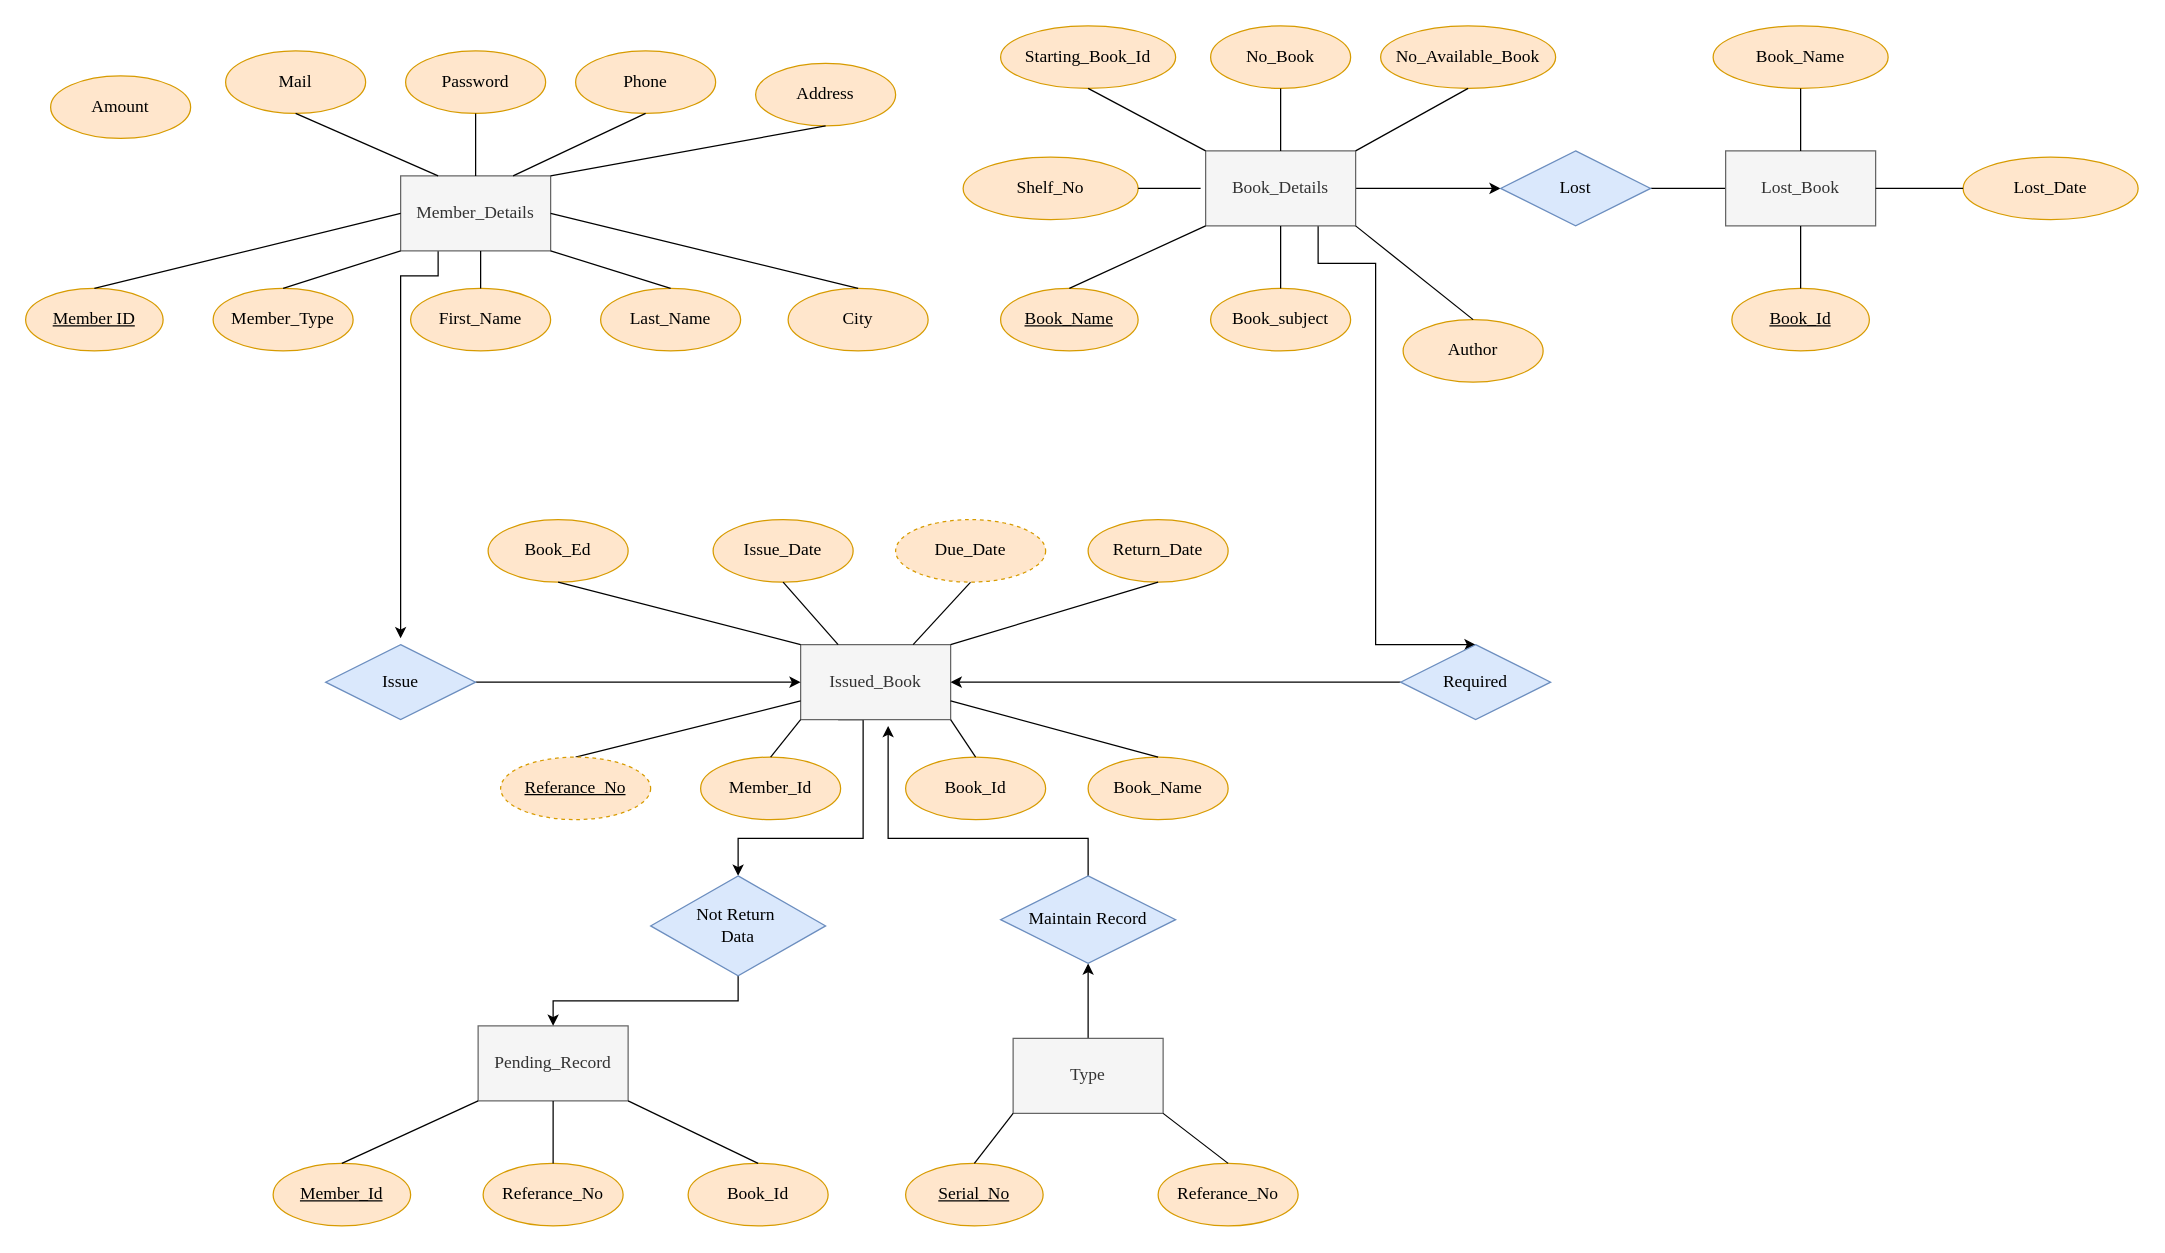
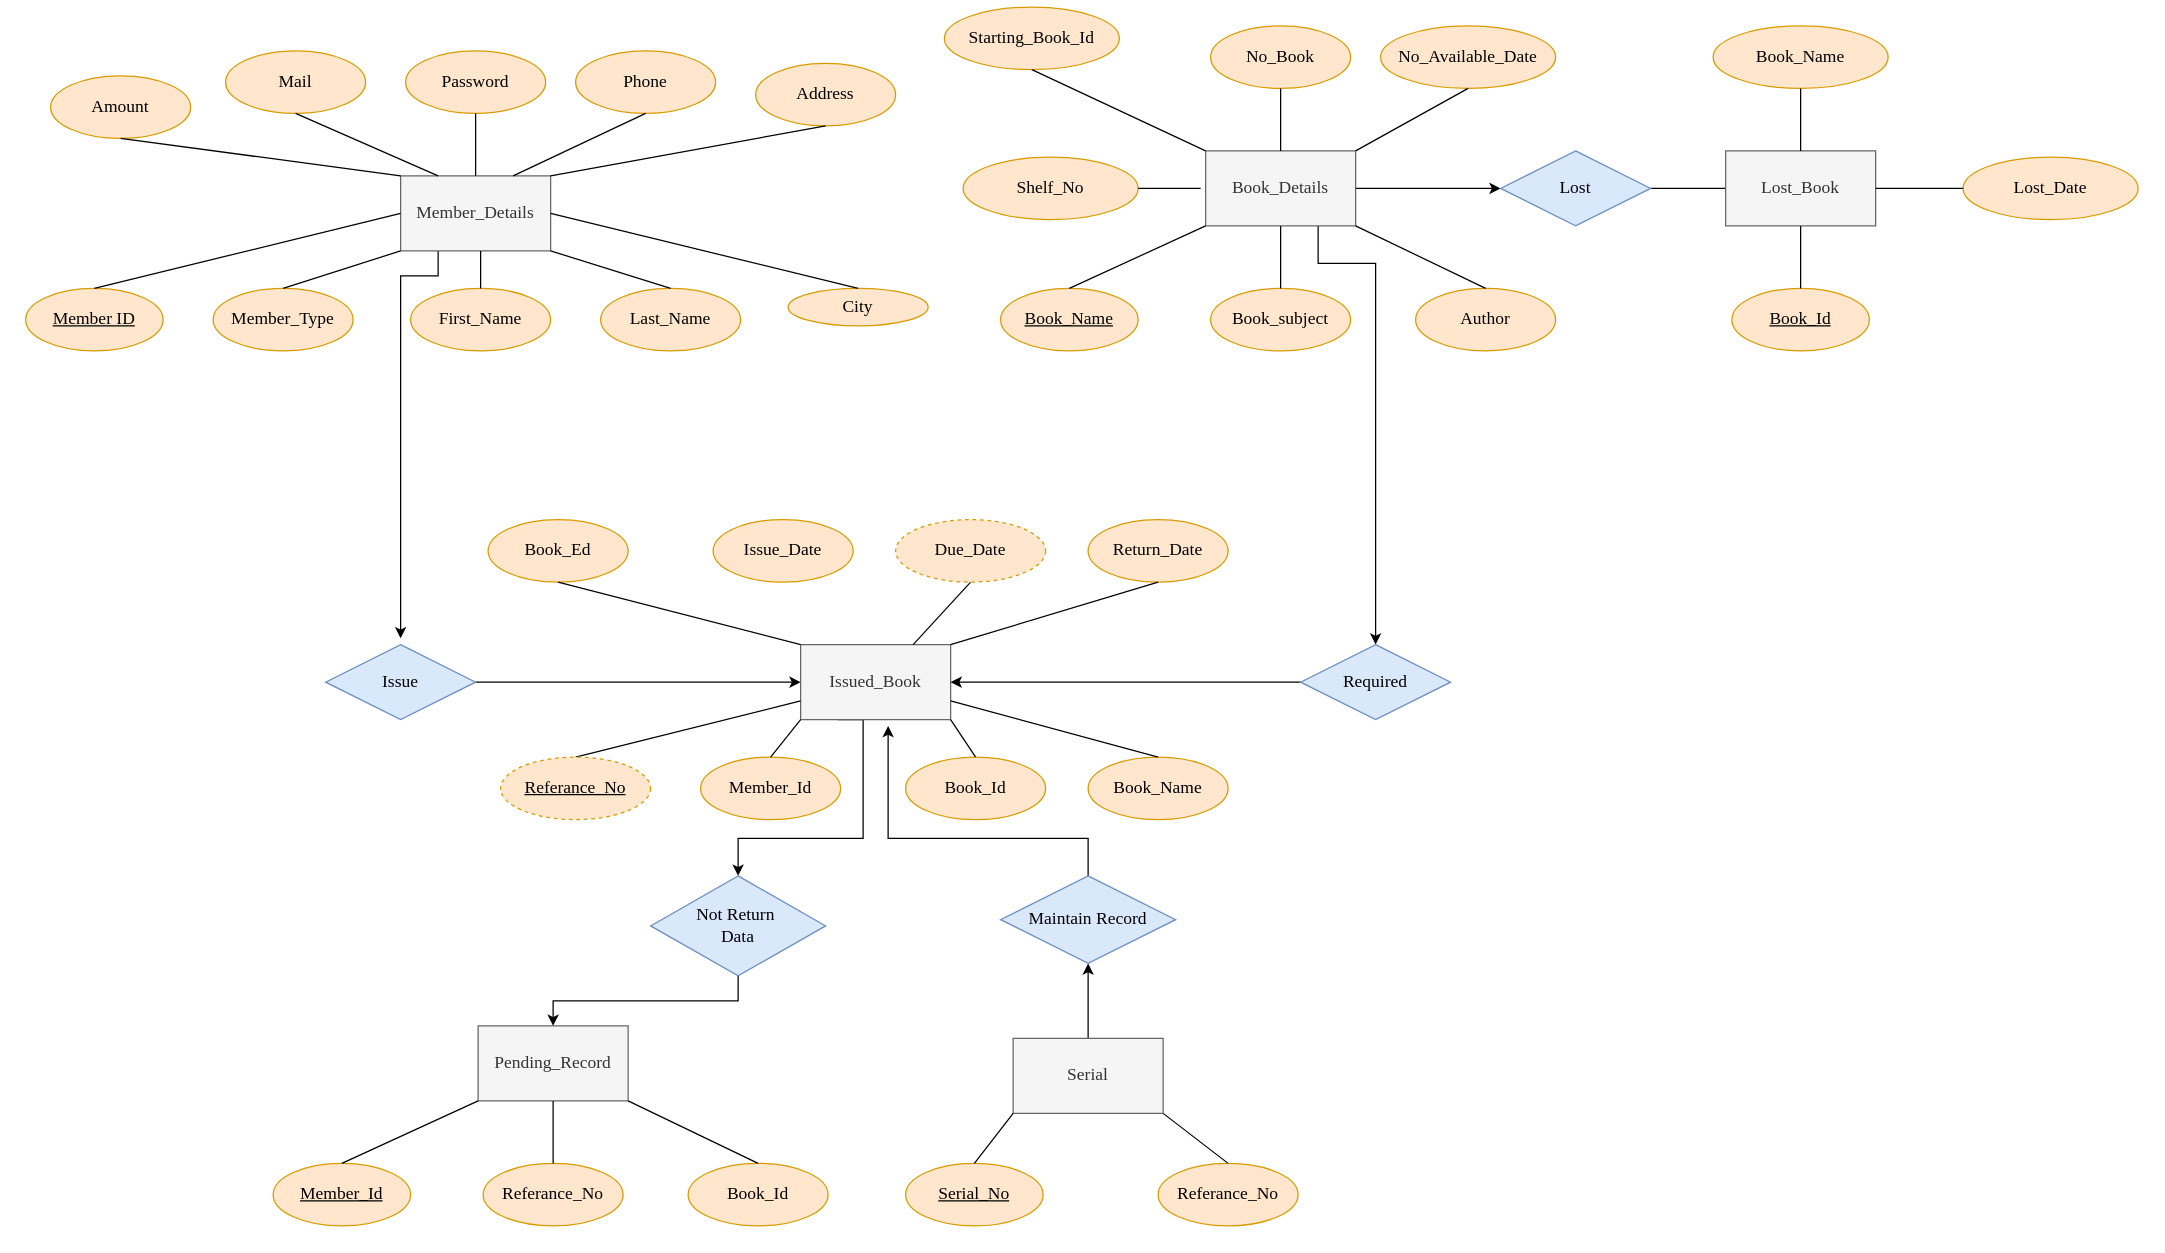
(1088, 57) -> (1032, 38)
(1468, 57) -> (1468, 57)
none -> (261, 157)
(858, 319) -> (858, 307)
(1473, 351) -> (1486, 319)
(810, 613) -> none
(1476, 682) -> (1376, 682)
(1088, 1076) -> (1088, 1076)
